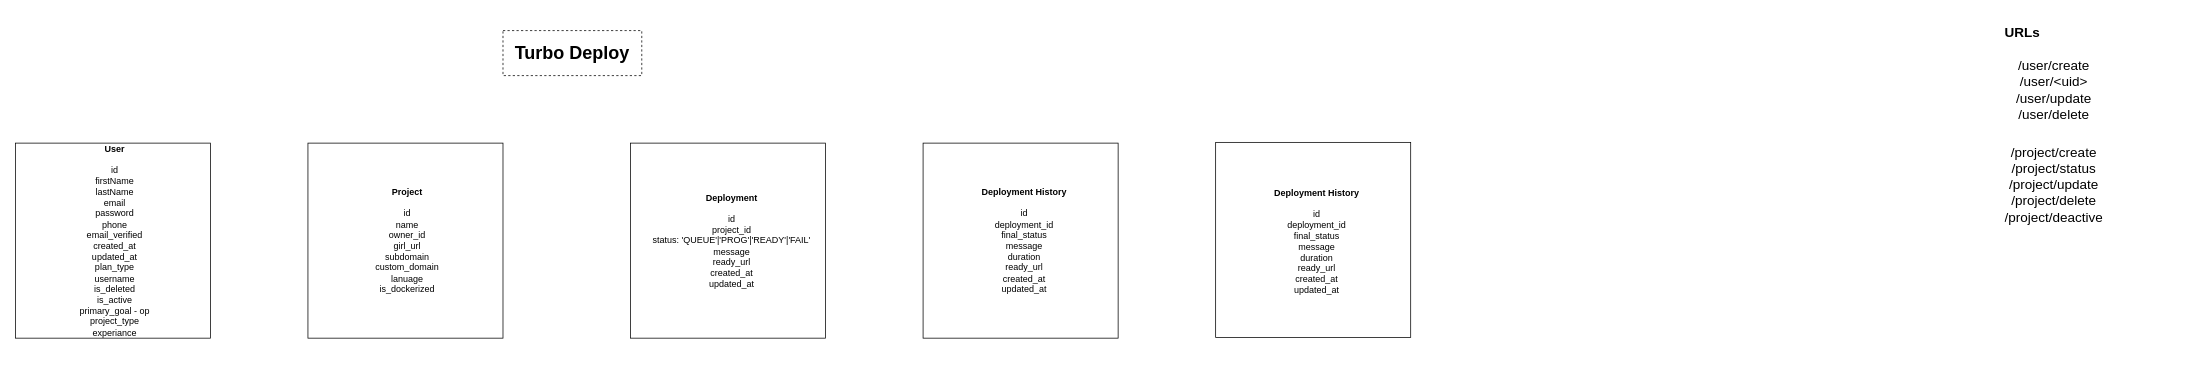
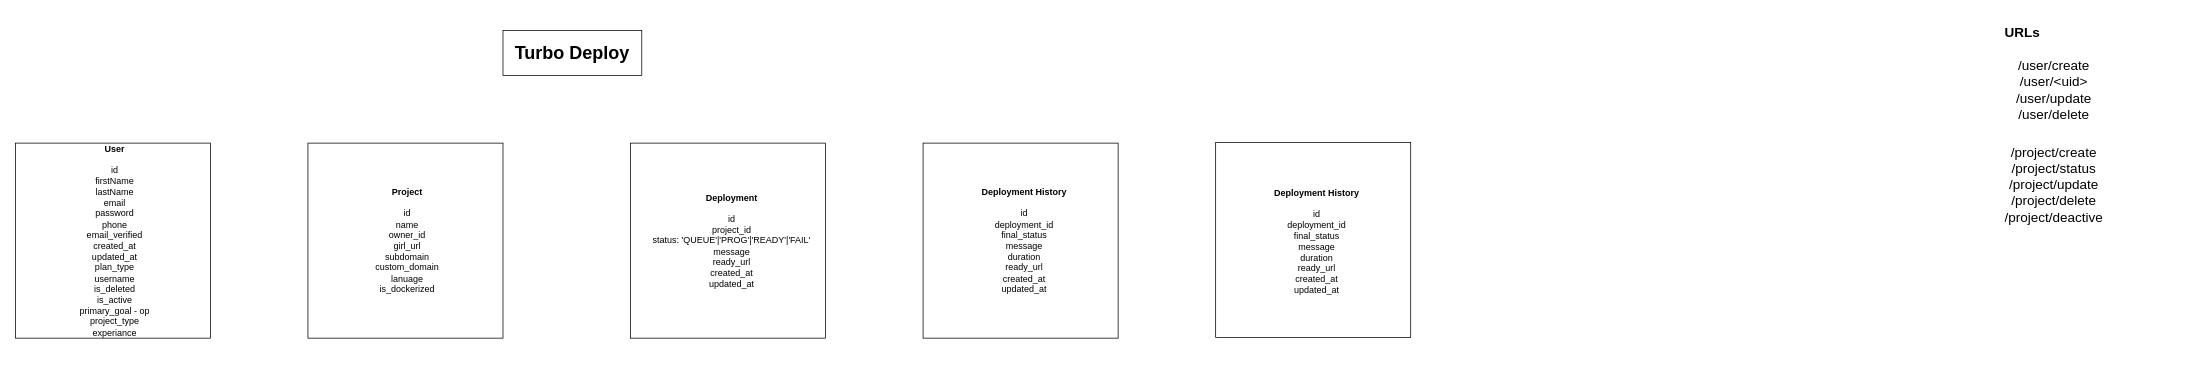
(572, 53) -> (572, 53)
